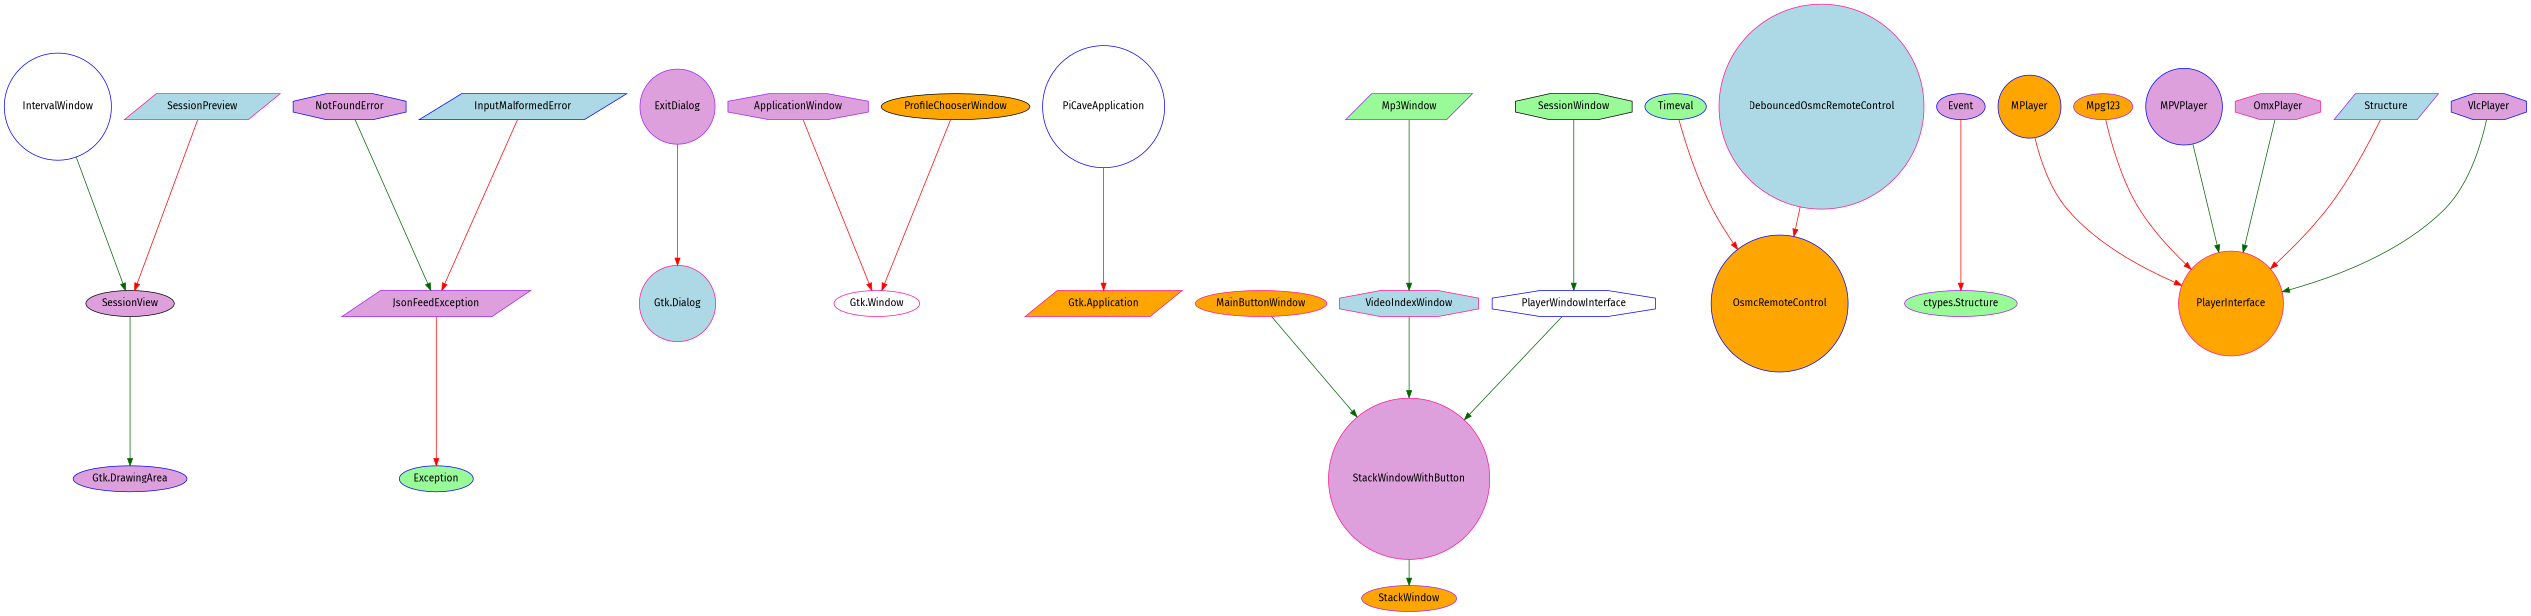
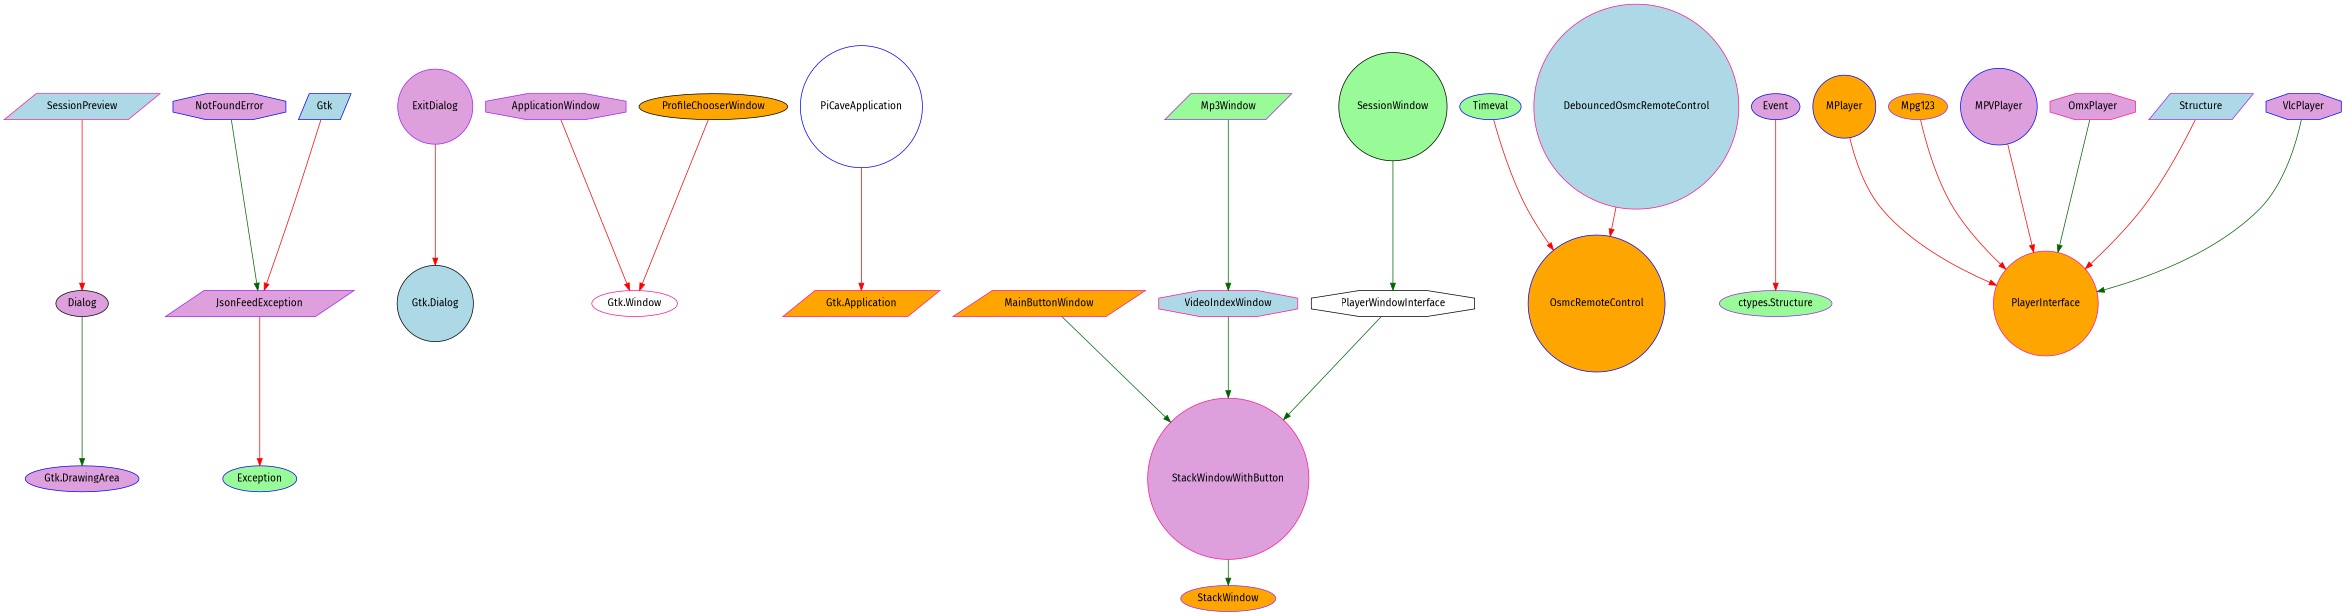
(58, 107) -> none
(523, 107) -> (325, 107)
(1574, 107) -> (1393, 107)
(2205, 195) -> (2020, 195)
(130, 304) -> (82, 304)
(678, 304) -> (435, 304)
(1261, 304) -> (1049, 304)
(1574, 304) -> (1393, 304)
